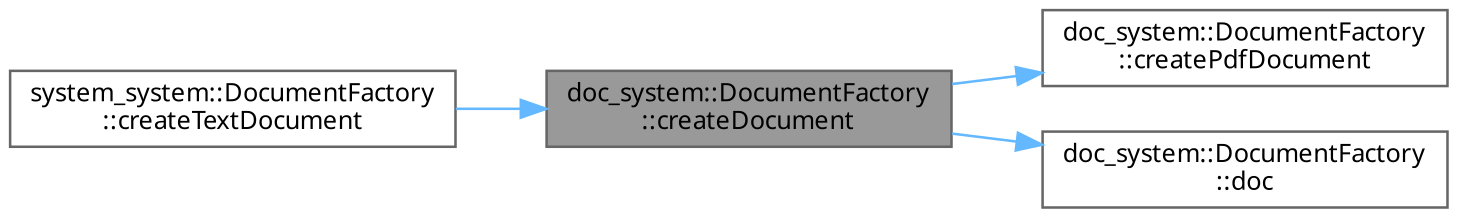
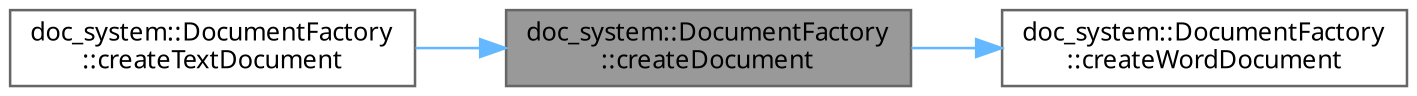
(1245, 48) -> none
(233, 109) -> (213, 48)
(1245, 170) -> (1205, 48)
